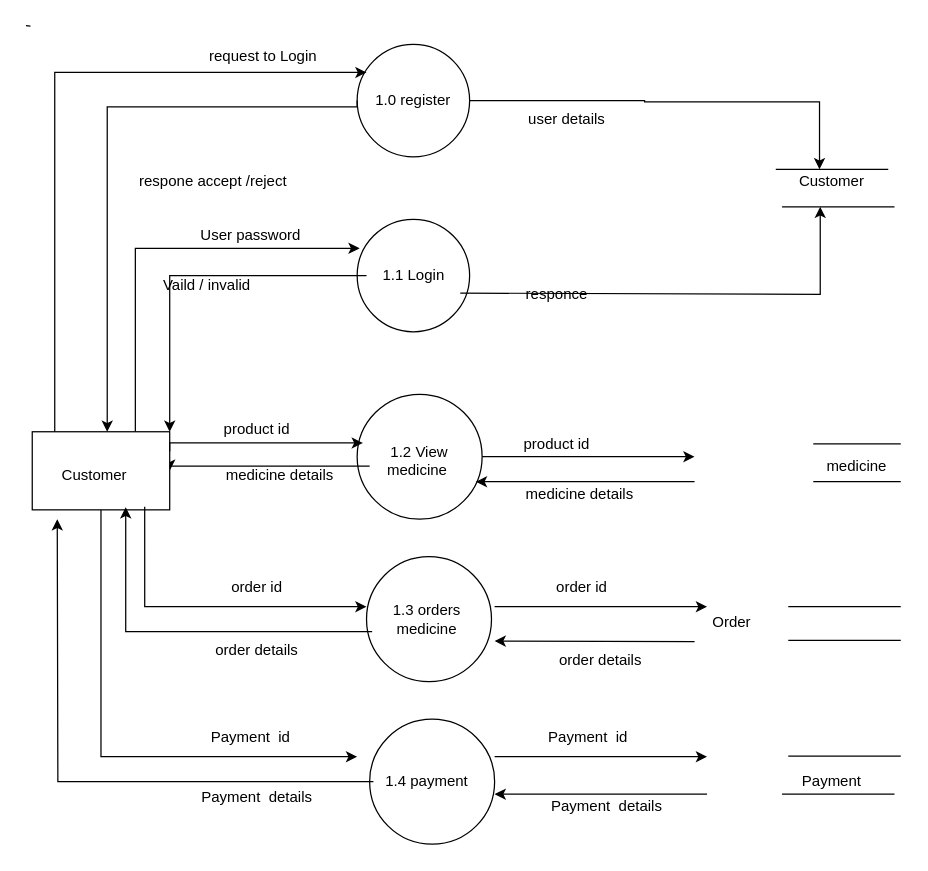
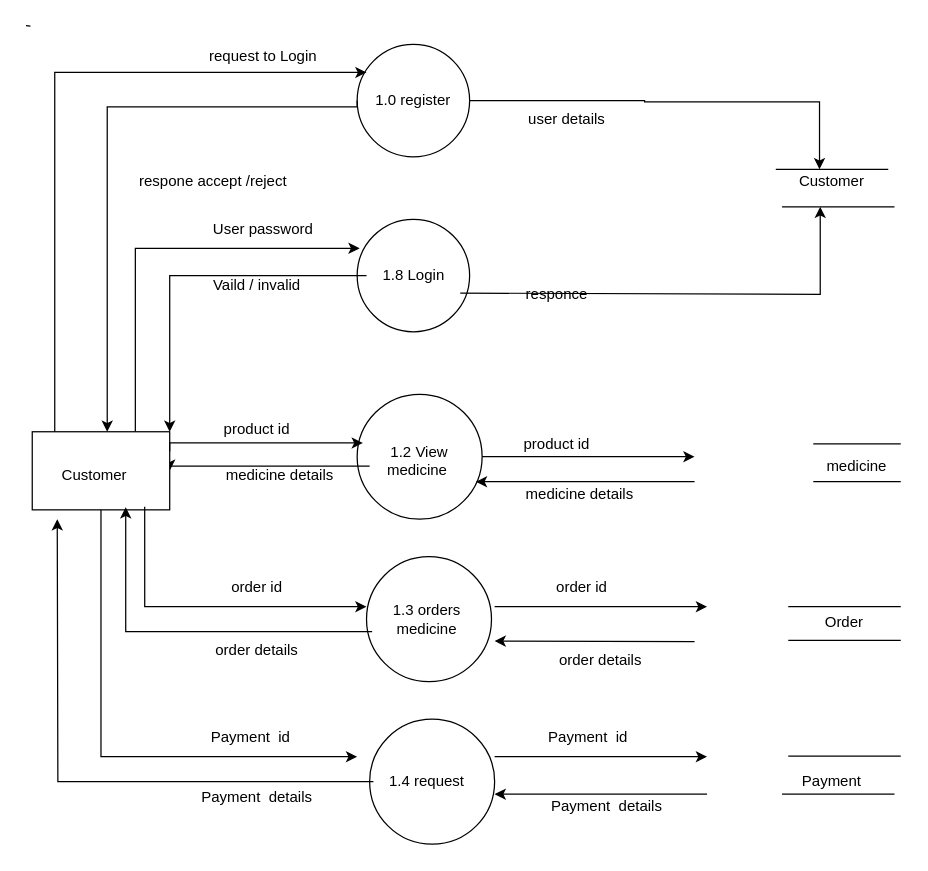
(251, 235) -> (263, 229)
(414, 276) -> (414, 276)
(207, 285) -> (257, 285)
(732, 623) -> (844, 623)
(427, 782) -> (427, 782)
